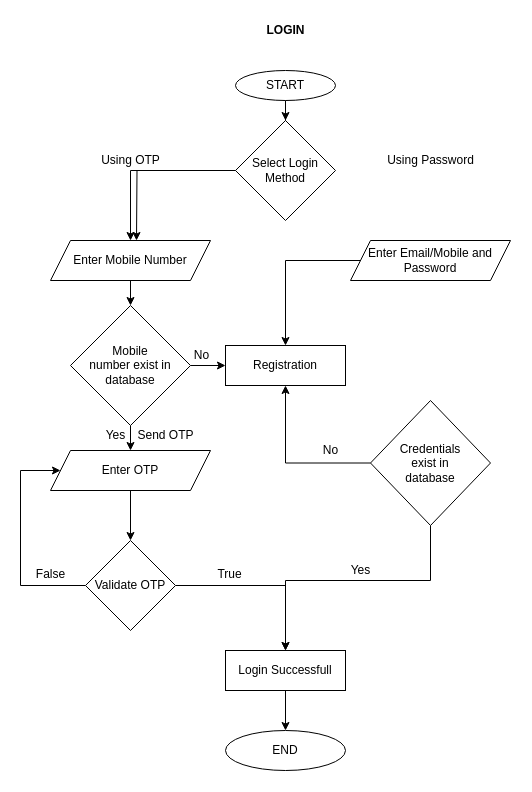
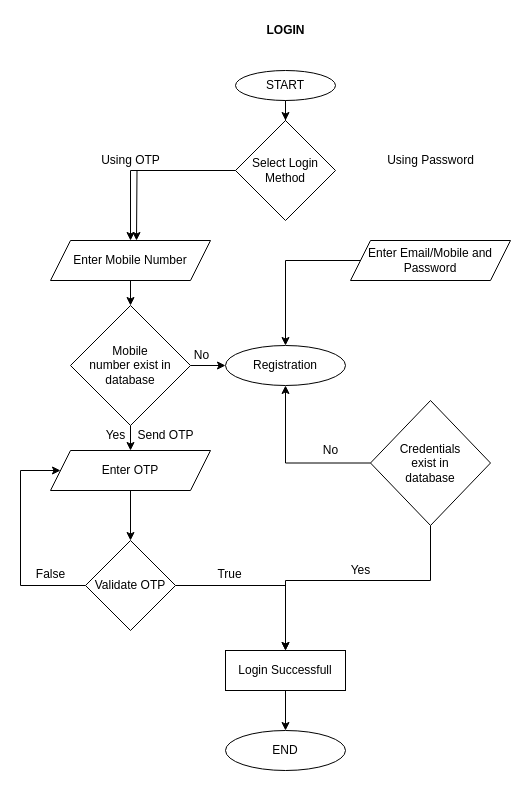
(286, 366) -> (286, 366)
